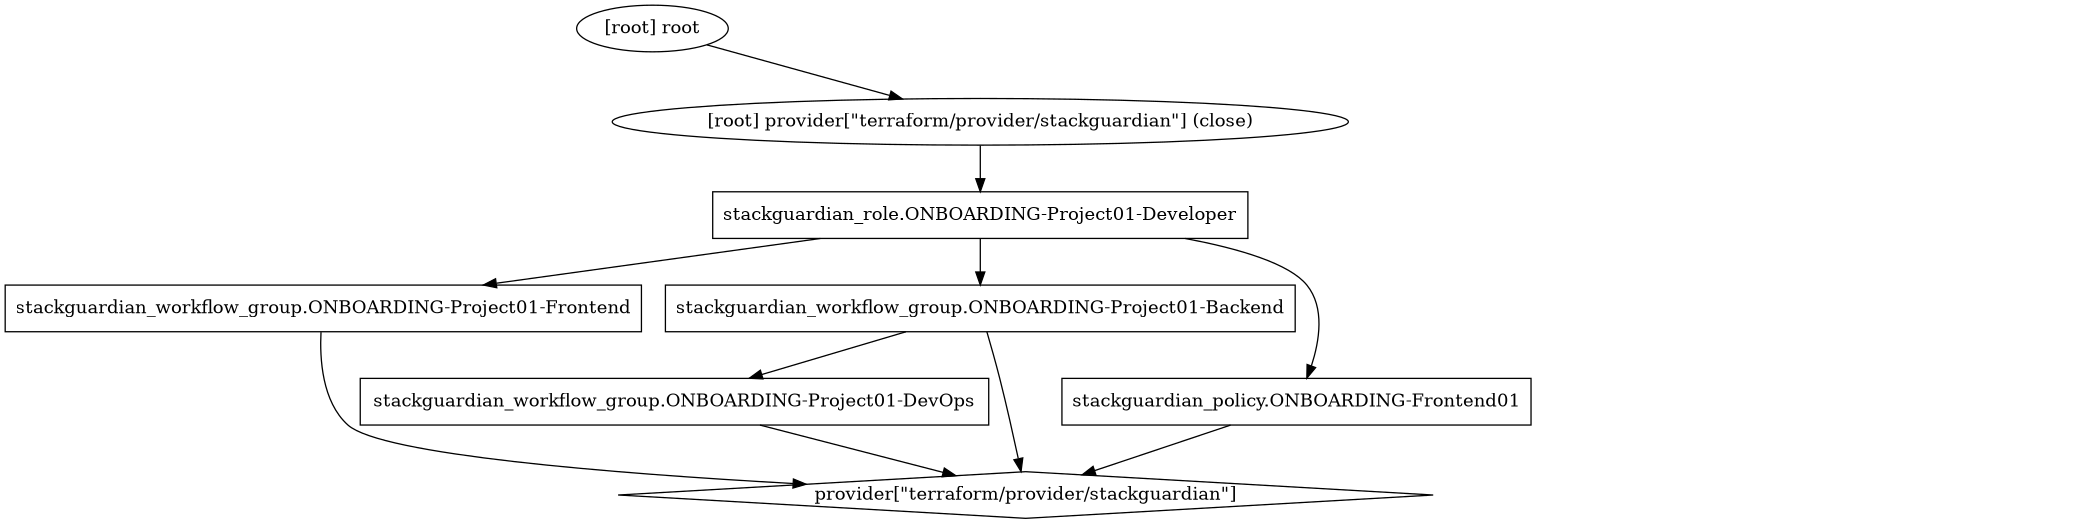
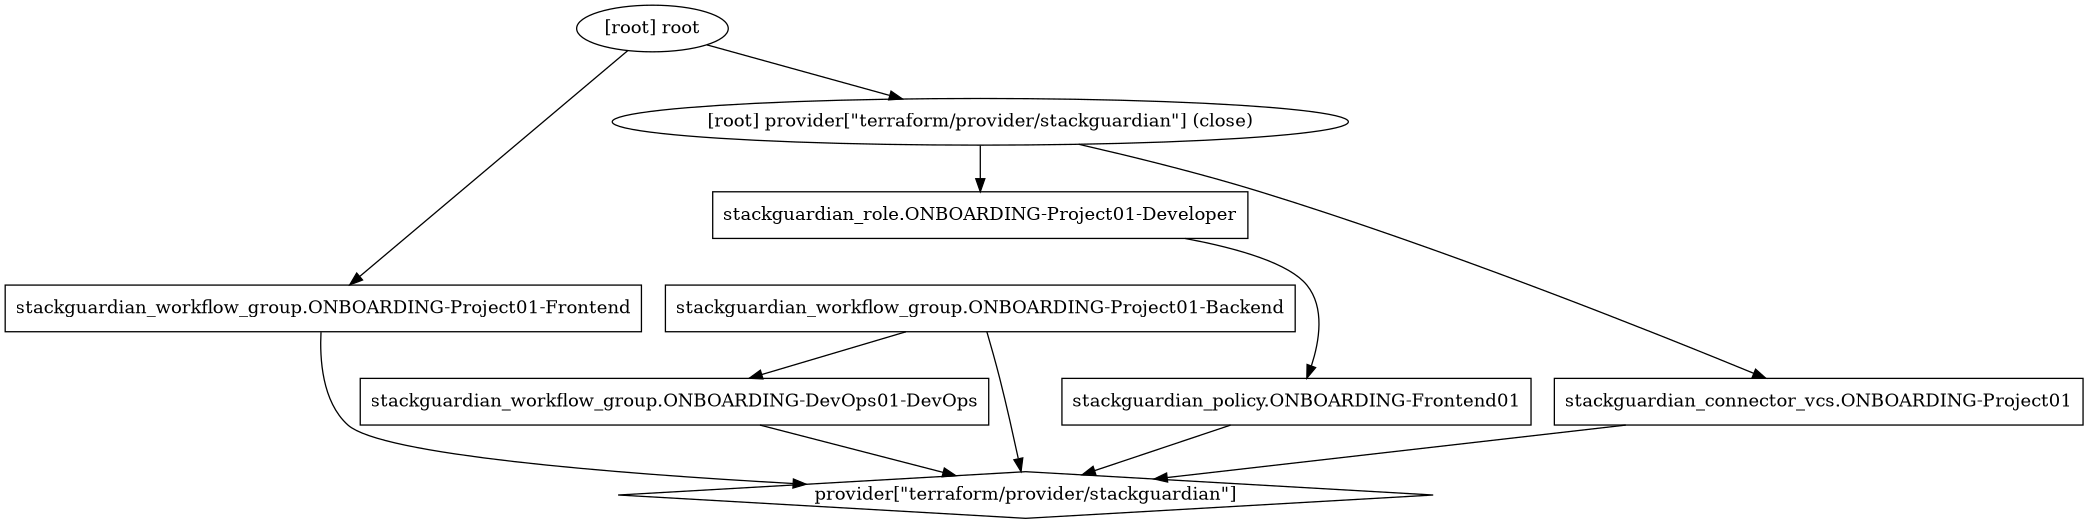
(980, 255) -> none
(659, 261) -> (494, 163)
(674, 402) -> (674, 402)
none -> (1819, 402)
